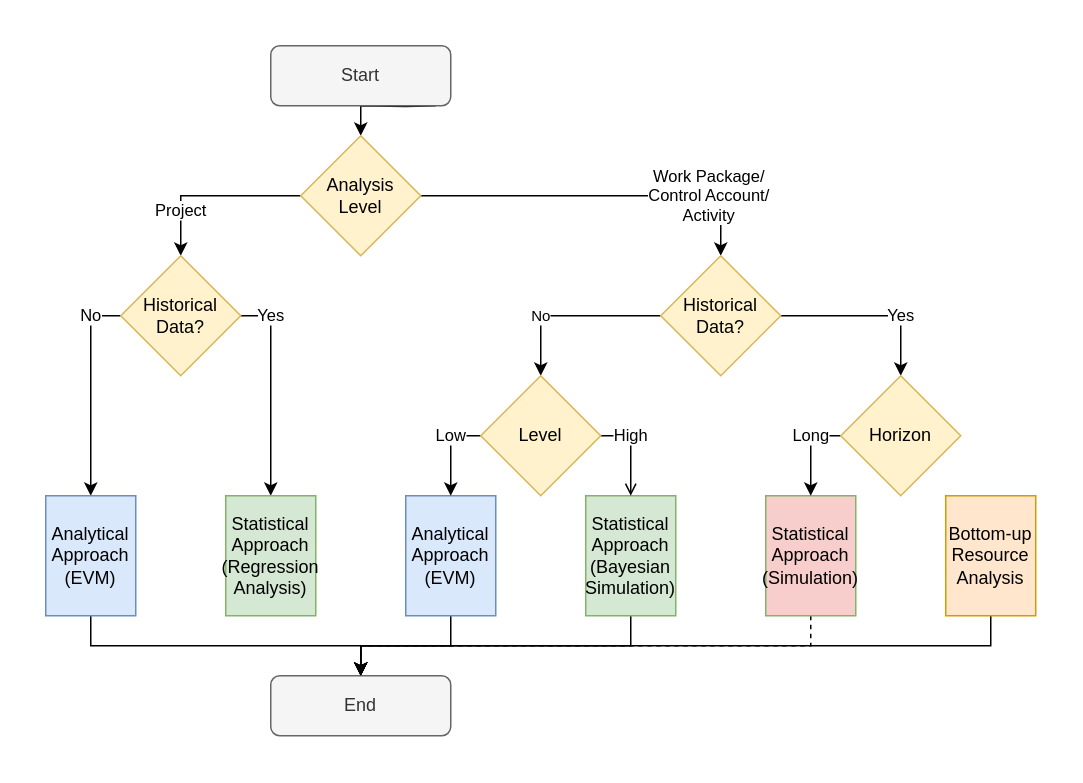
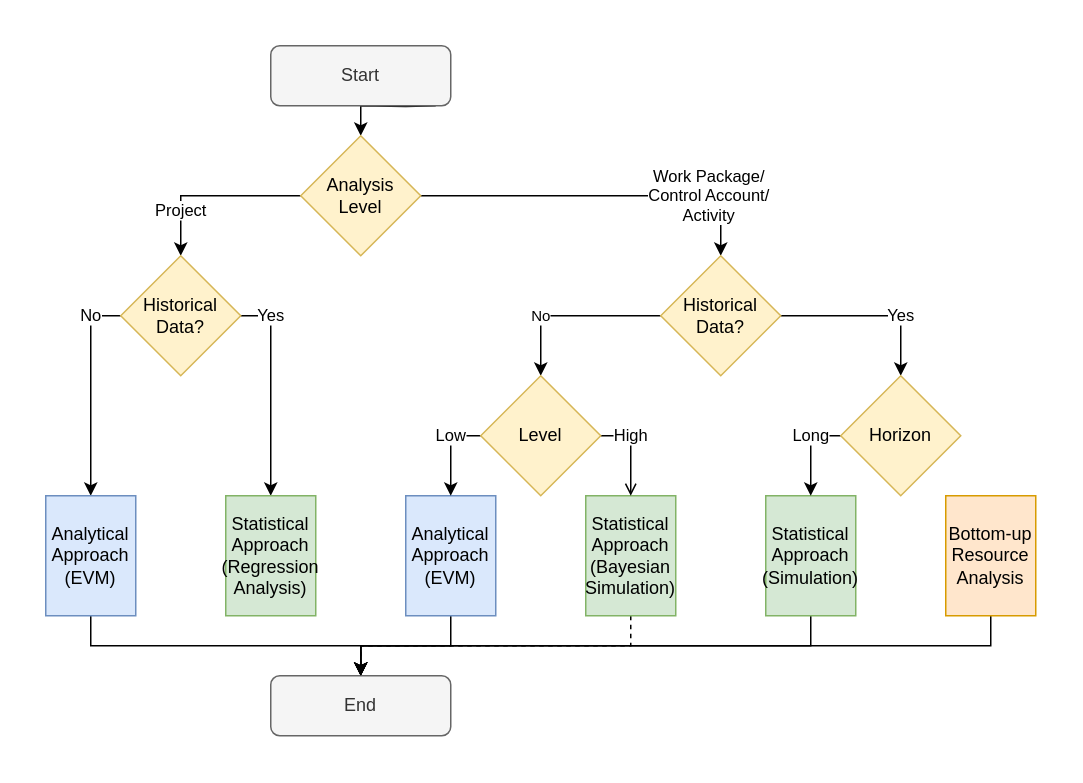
(811, 556) -> (811, 556)
(631, 630) -> (631, 630)
(811, 630) -> (811, 630)
